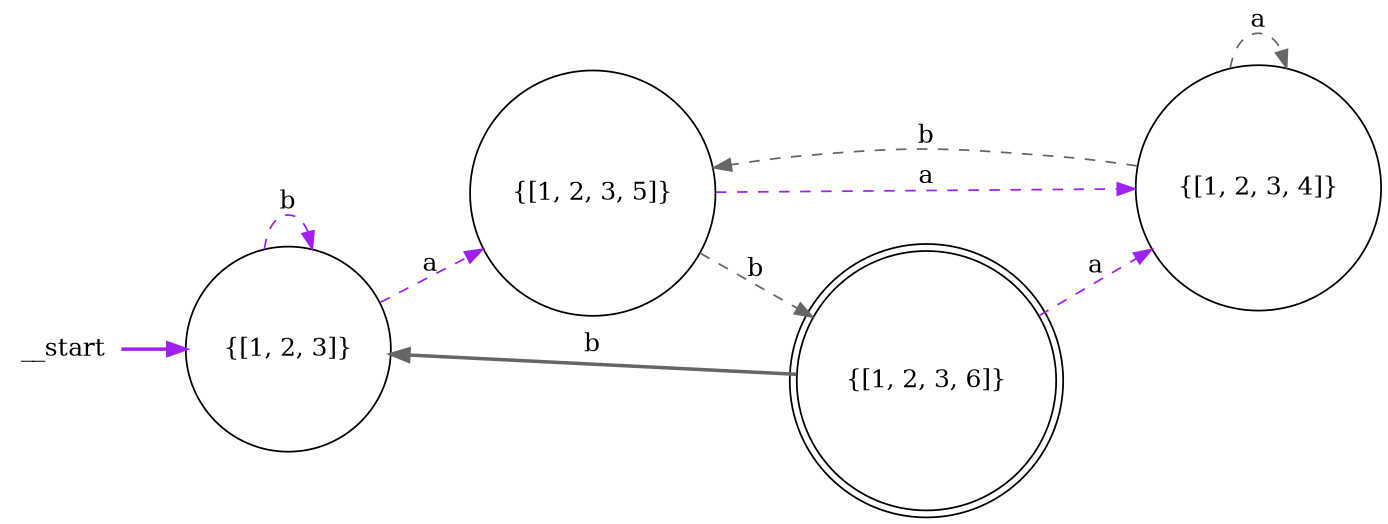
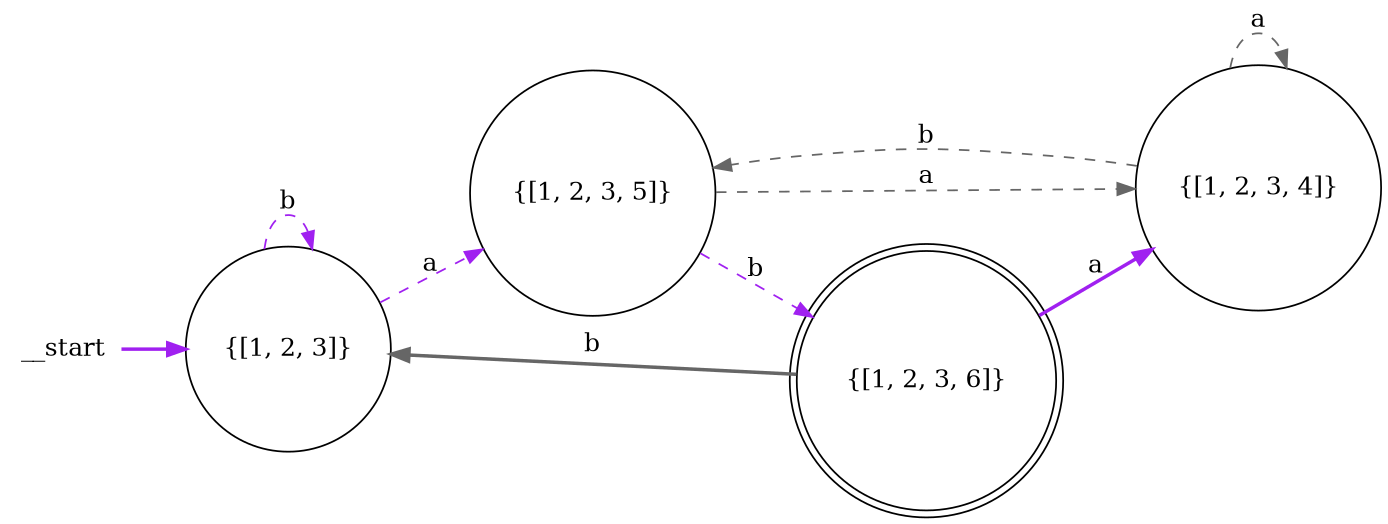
(916, 191) -> (916, 191)
(749, 281) -> (749, 281)
(1088, 287) -> (1088, 287)
